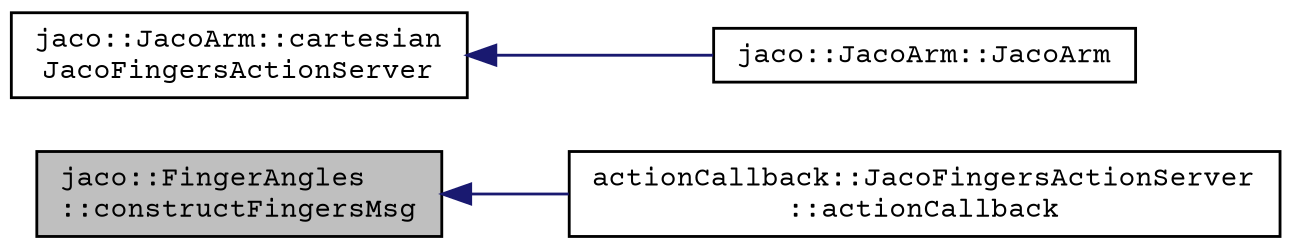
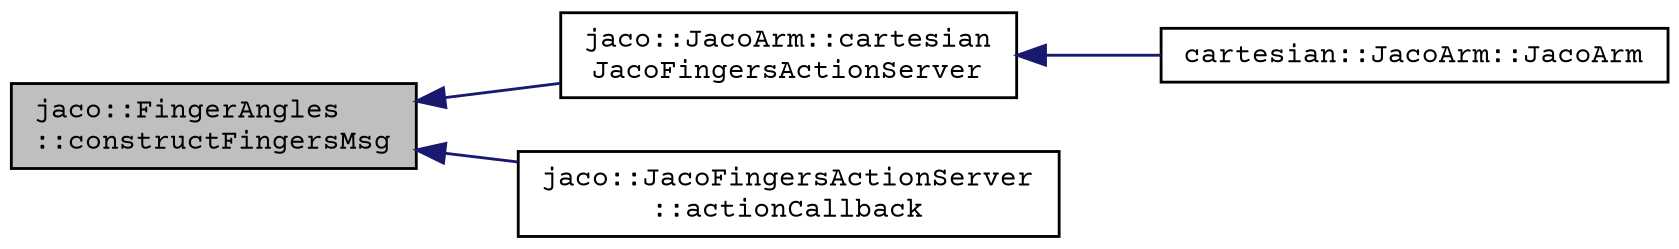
(925, 55) -> (1415, 55)
none -> (503, 90)
(925, 194) -> (789, 194)
